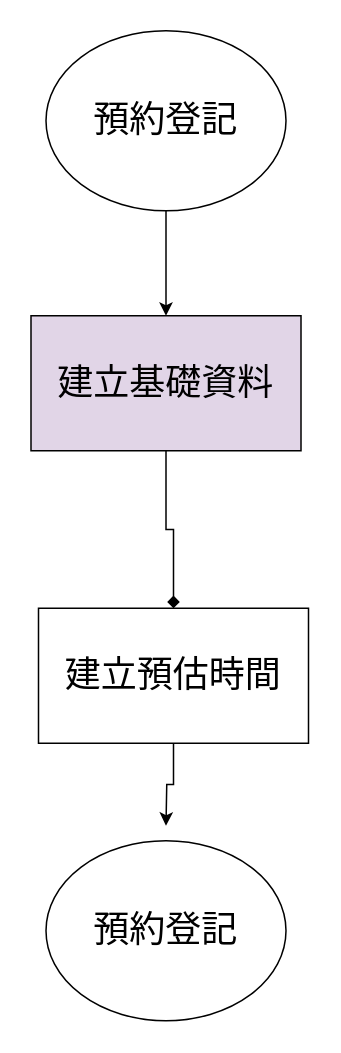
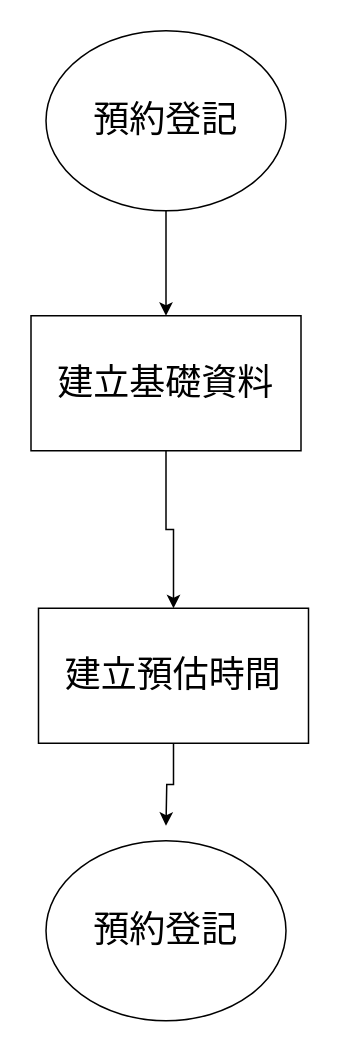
(166, 383) -> (166, 383)
(173, 595) -> (173, 596)
